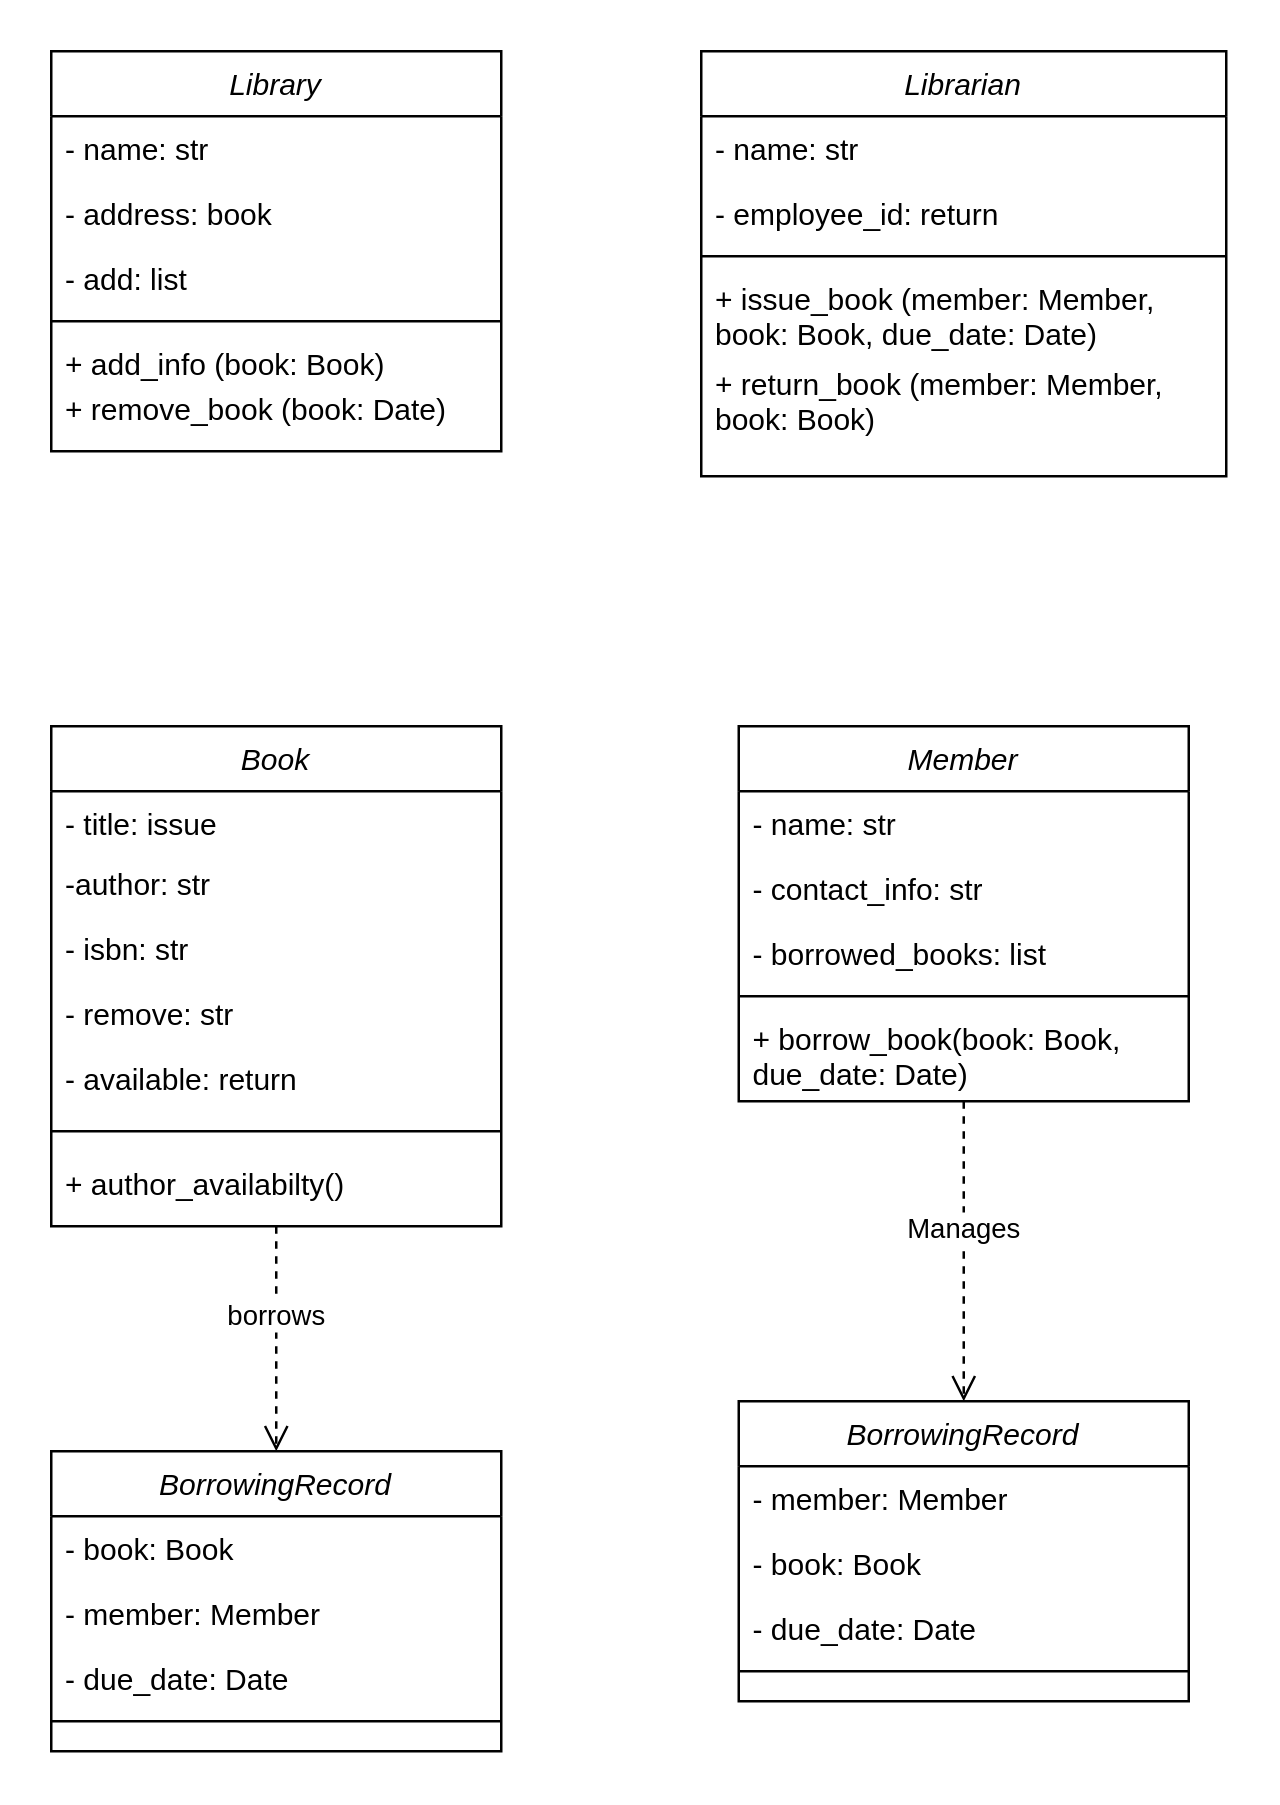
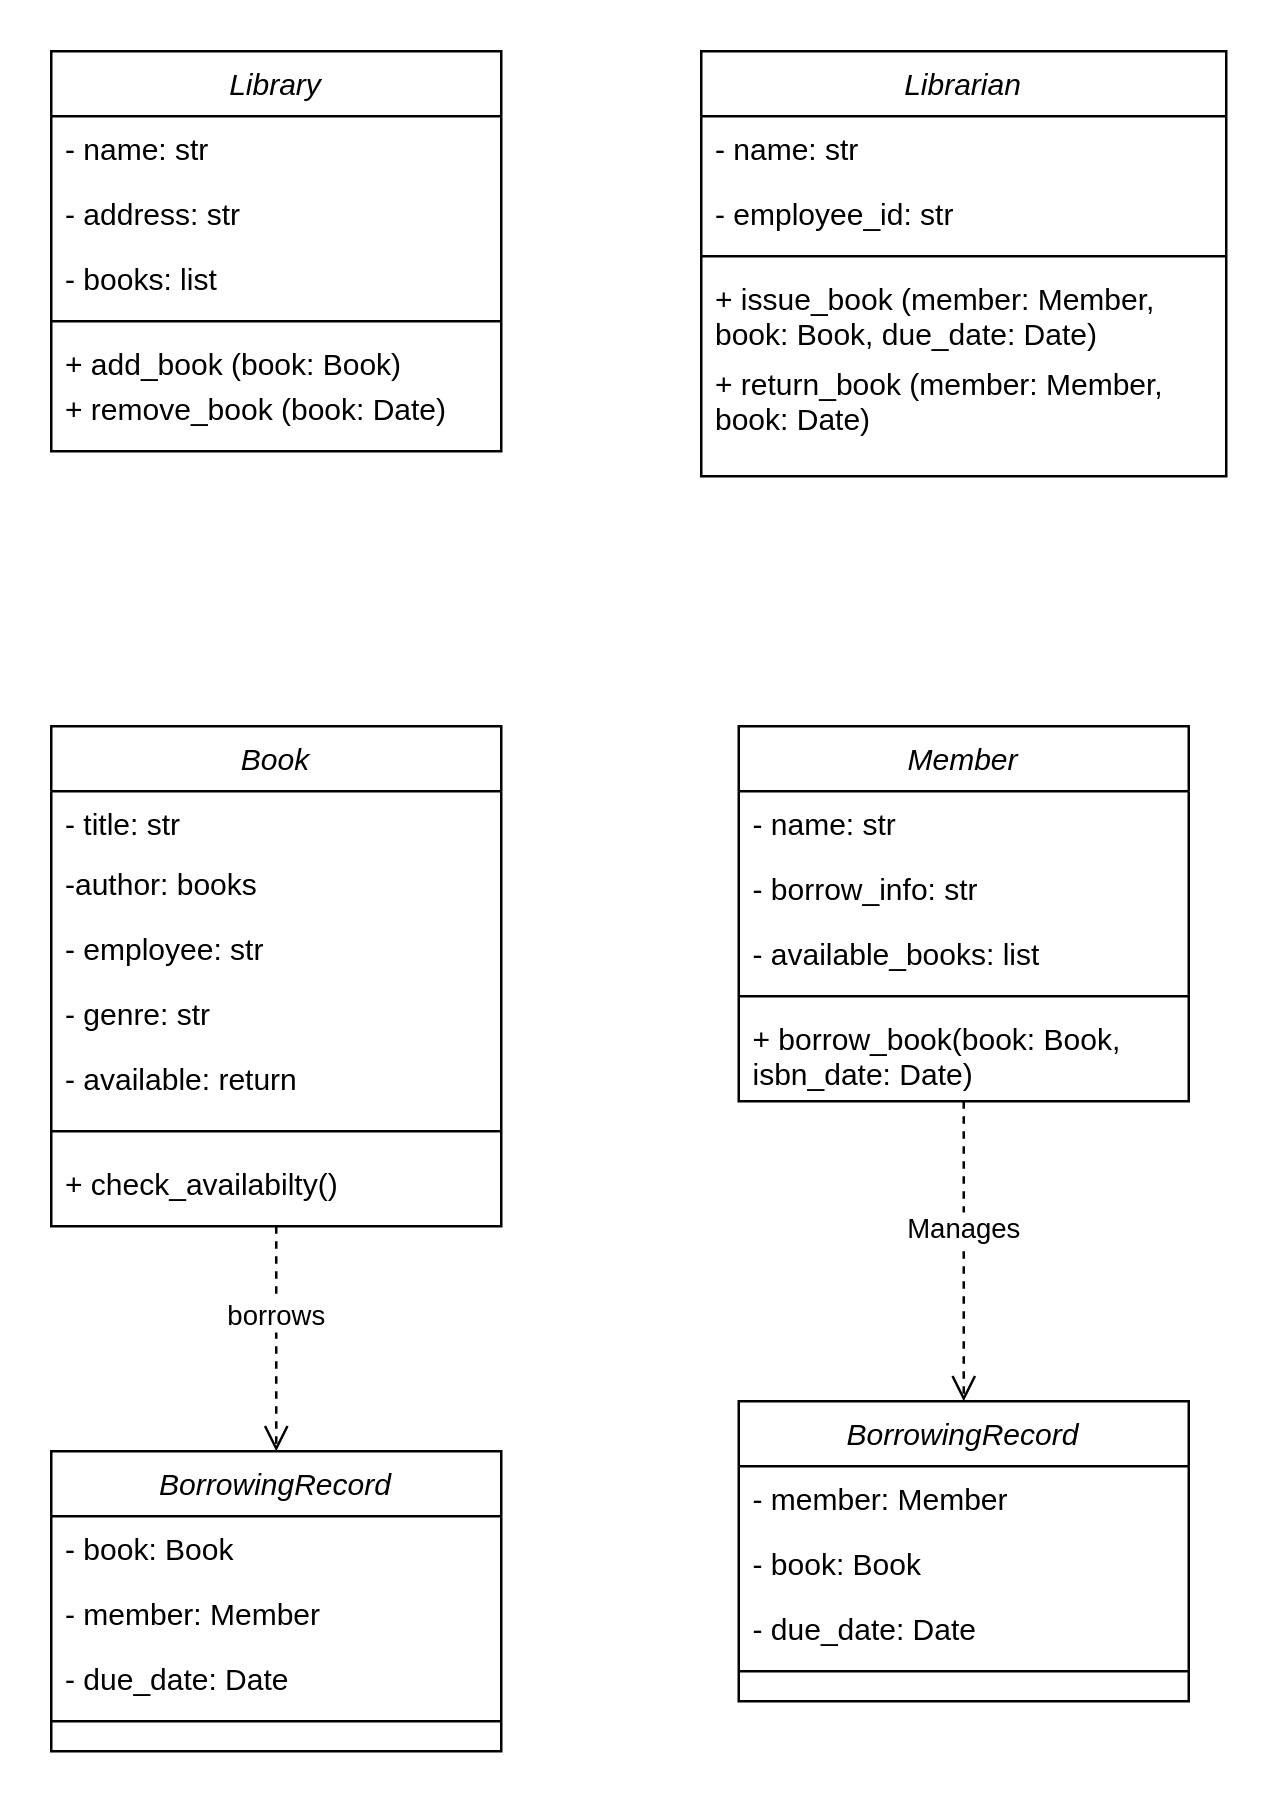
(179, 215) -> (171, 215)
(872, 215) -> (847, 215)
(138, 280) -> (155, 280)
(240, 367) -> (244, 367)
(966, 405) -> (966, 405)
(159, 825) -> (146, 825)
(158, 885) -> (175, 885)
(897, 890) -> (888, 890)
(142, 950) -> (175, 950)
(918, 955) -> (915, 955)
(163, 1015) -> (154, 1015)
(966, 1060) -> (966, 1060)
(232, 1187) -> (223, 1187)
